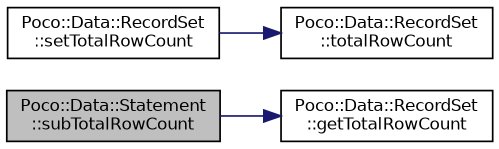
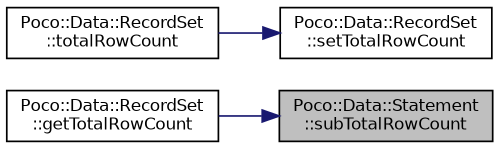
(241, 33) -> (241, 33)
(242, 116) -> (240, 116)
